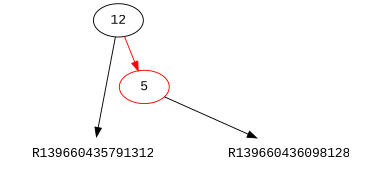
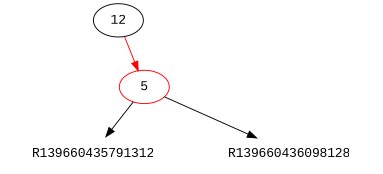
(107, 82) -> (122, 116)
